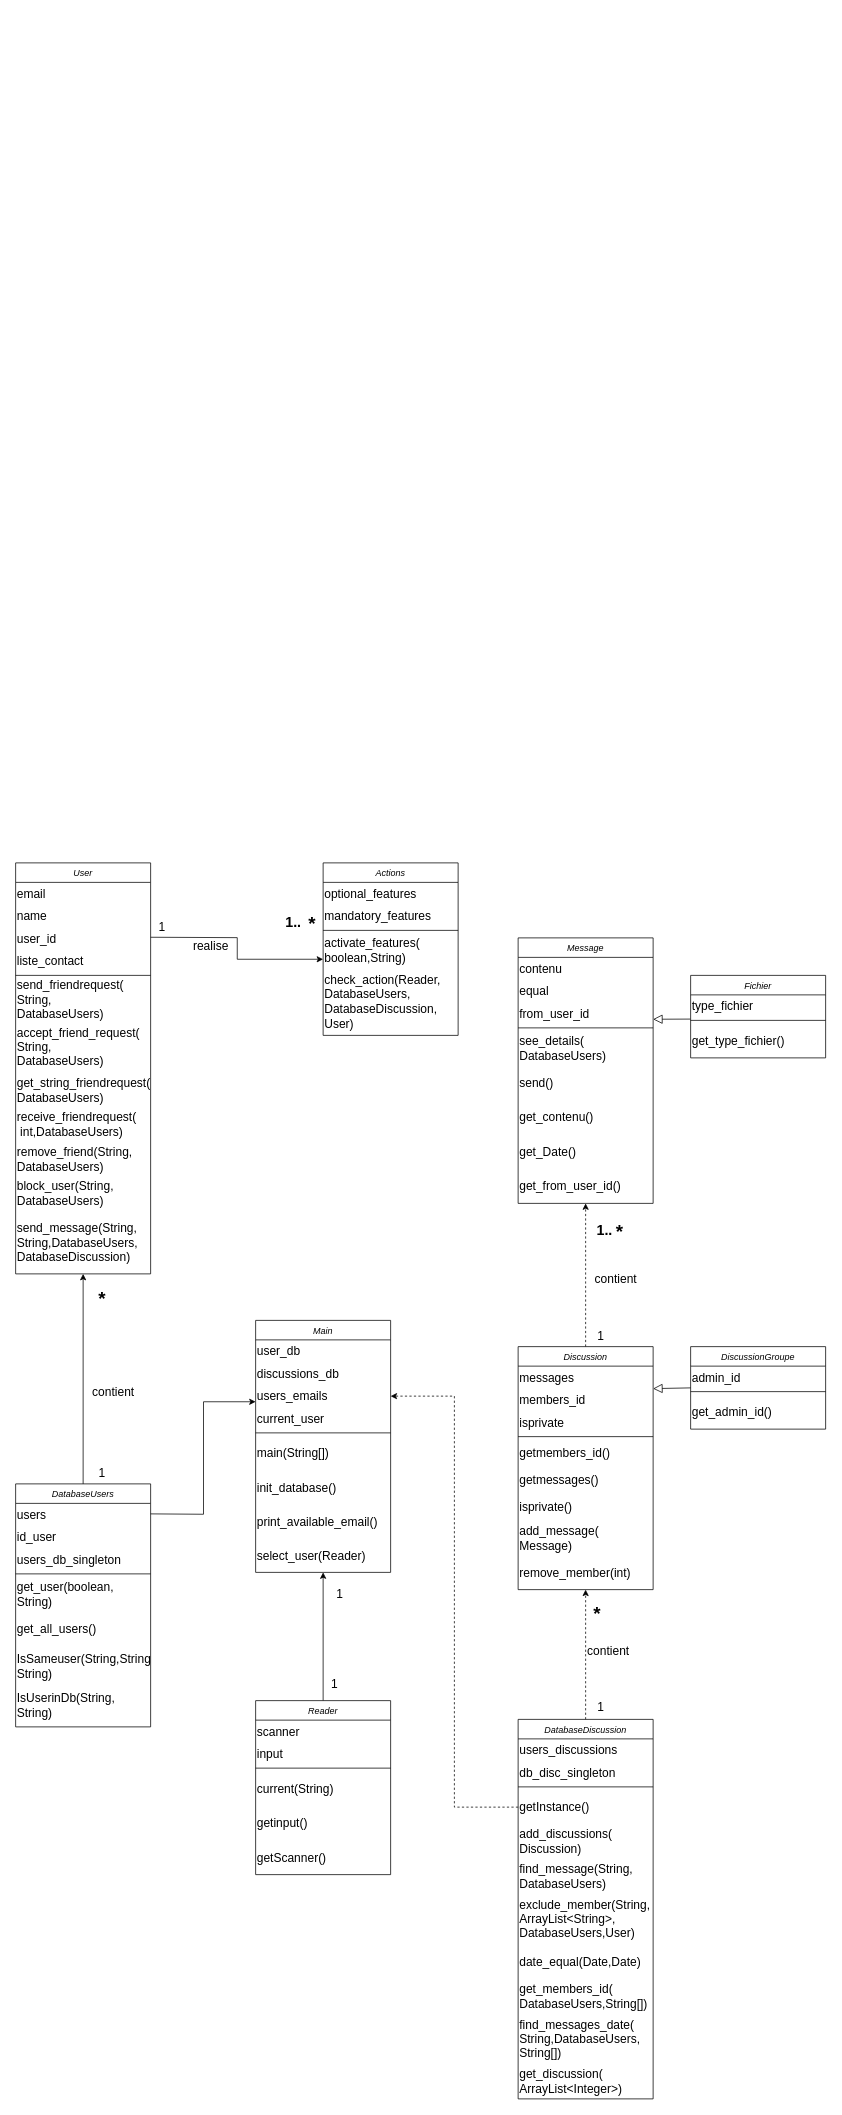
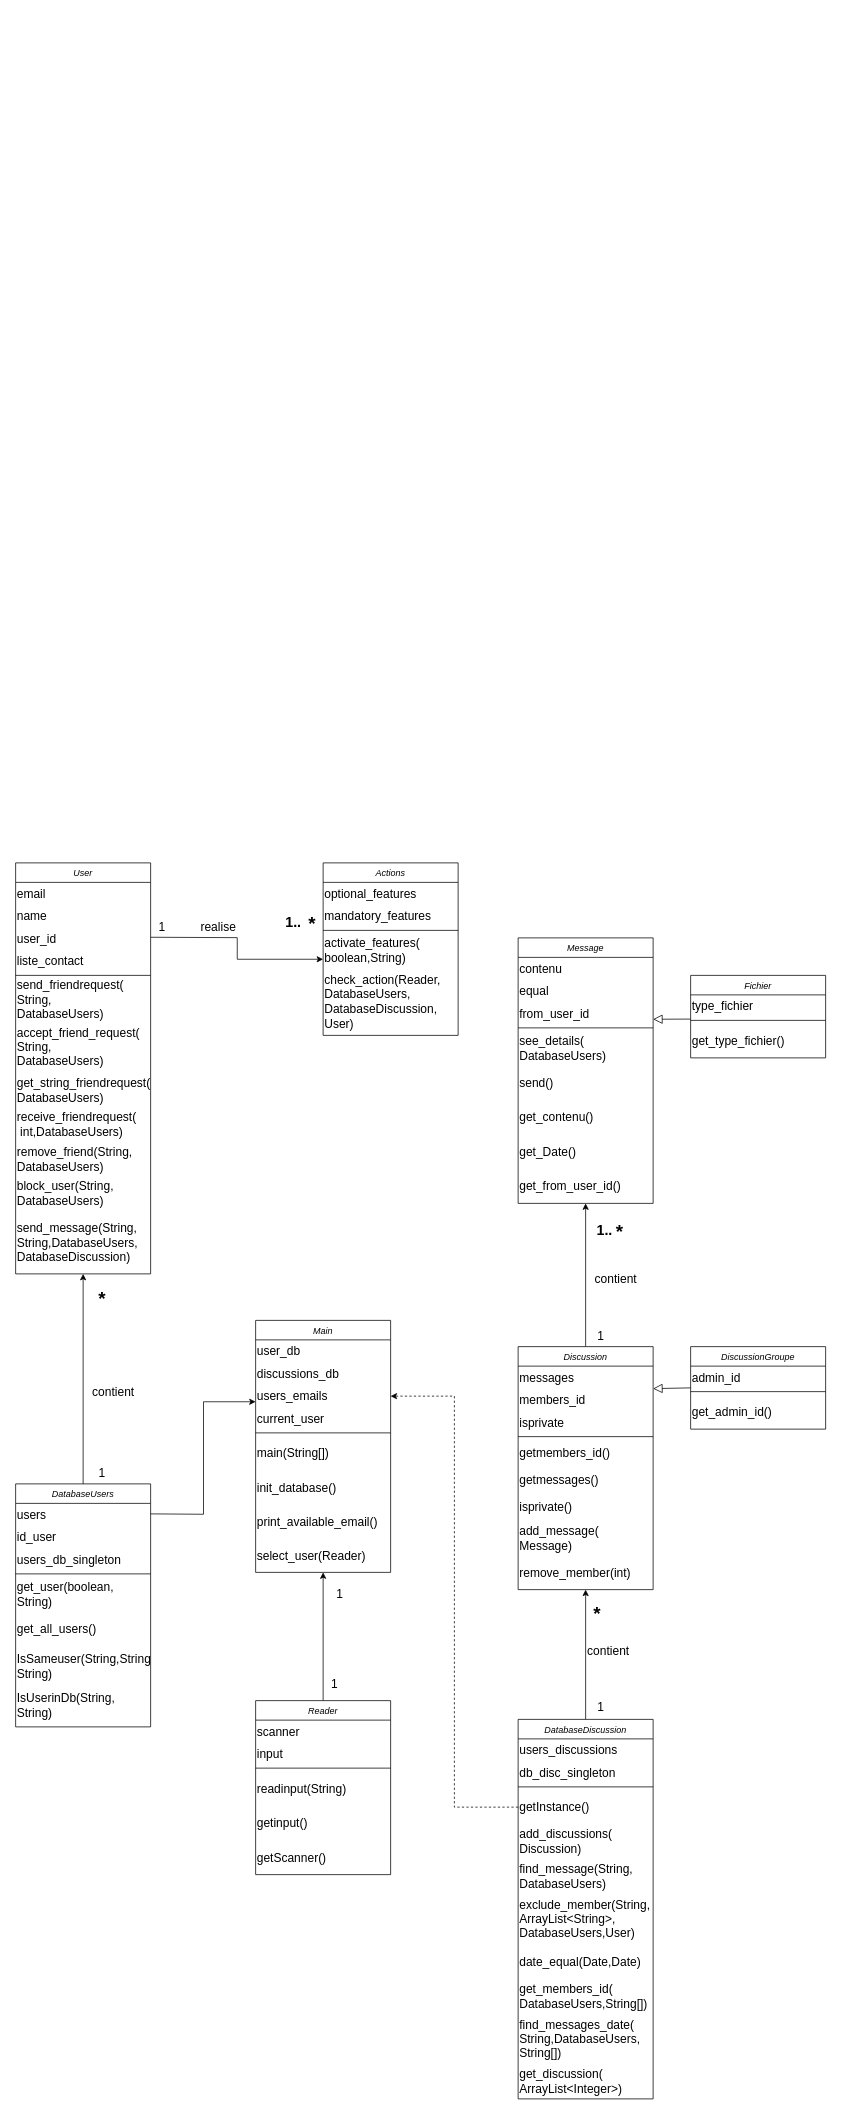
(210, 945) -> (218, 927)
(585, 1277) -> (585, 1277)
(585, 1657) -> (585, 1657)
(294, 1788) -> (297, 1788)
